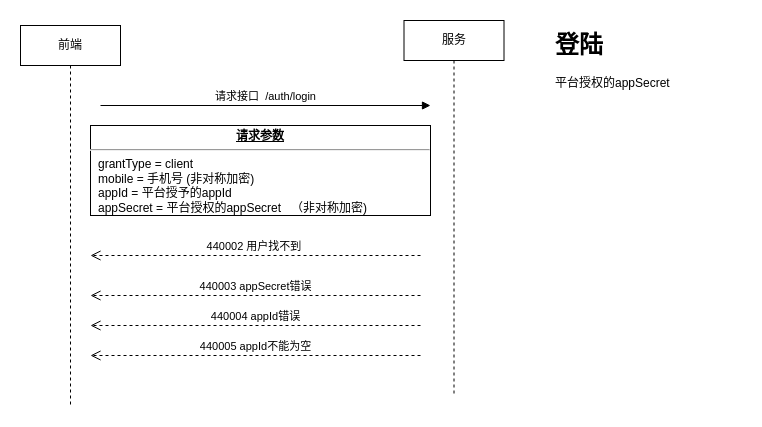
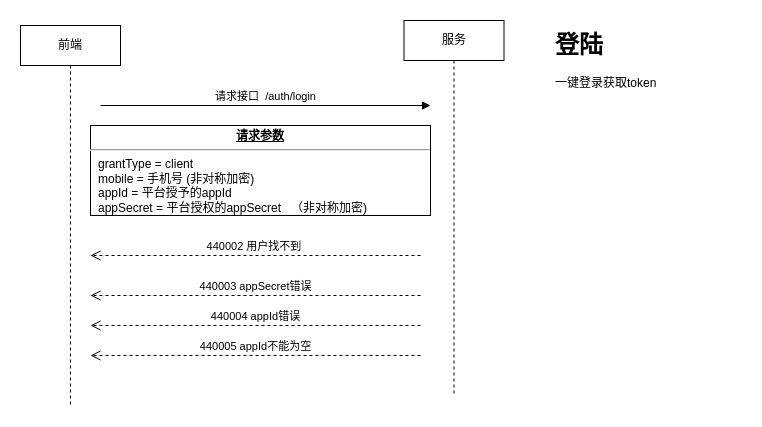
(616, 30) -> (608, 30)
